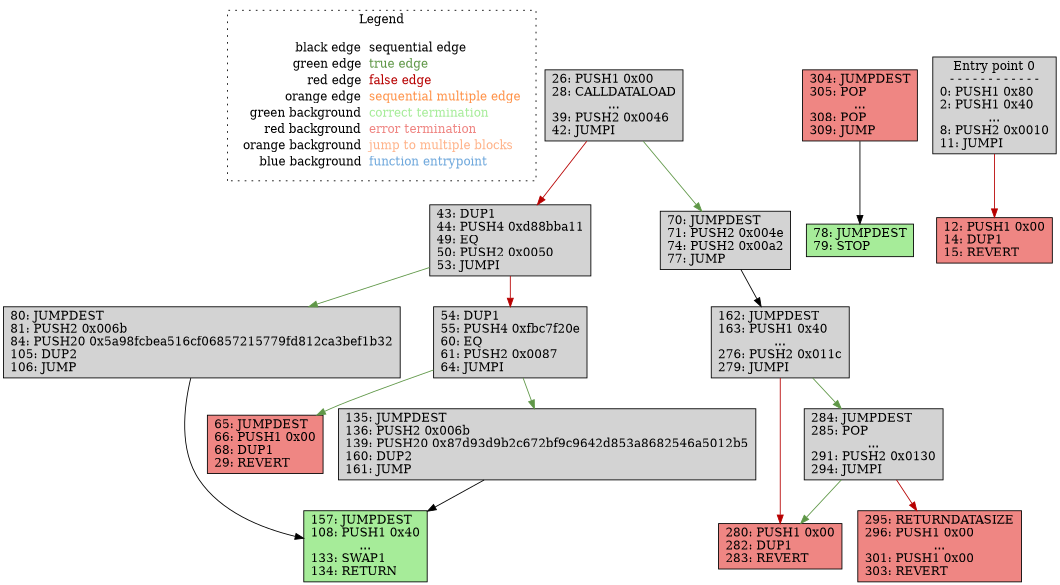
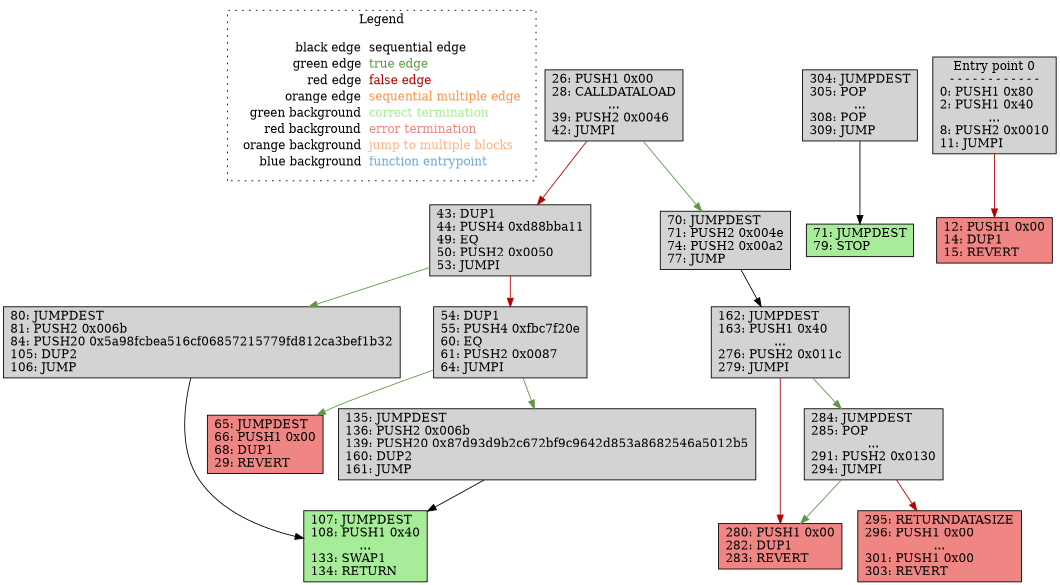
(860, 105) -> (860, 105)
(860, 240) -> (860, 240)
(365, 546) -> (365, 546)
